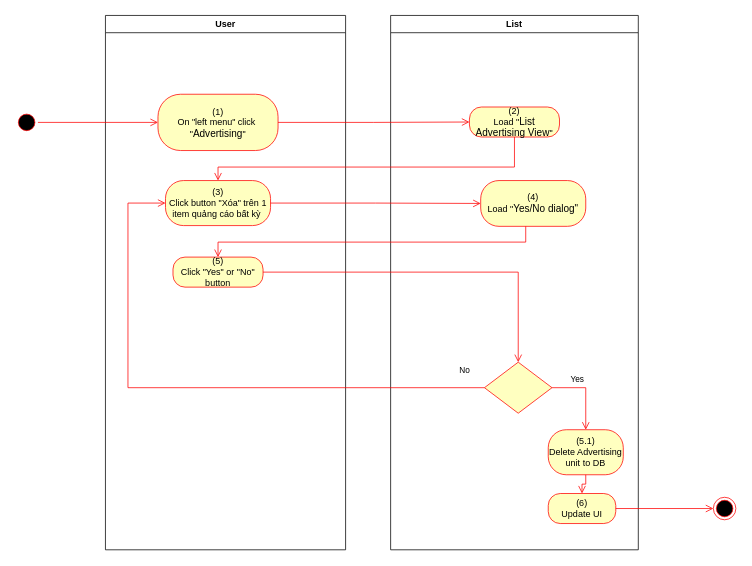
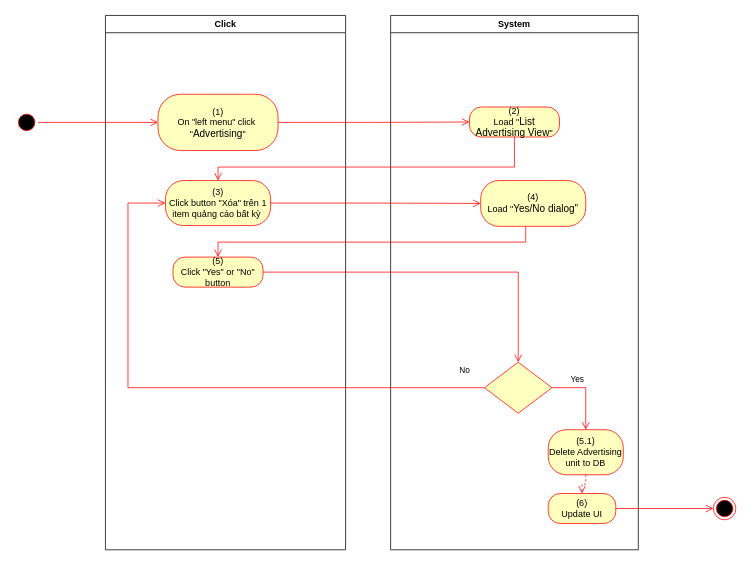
(225, 24) -> (225, 24)
(514, 24) -> (514, 24)
(585, 484) -> (585, 484)
